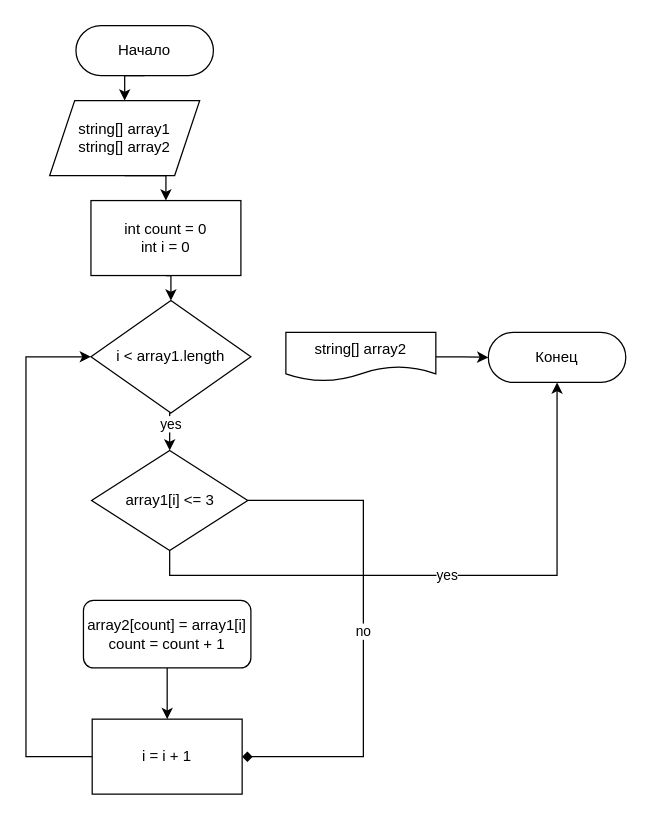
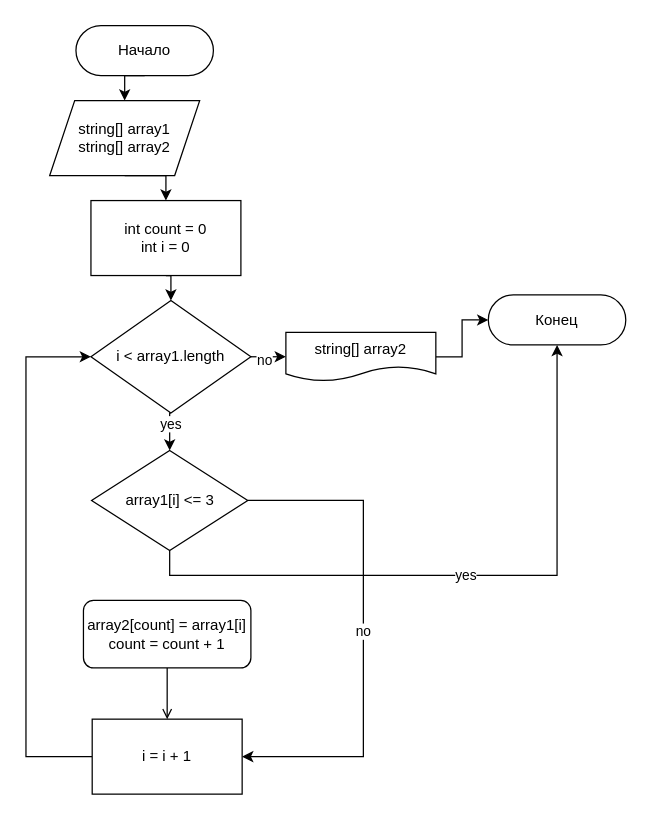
none -> (264, 357)
(557, 358) -> (557, 320)
(167, 709) -> (167, 711)
(253, 757) -> (252, 757)
